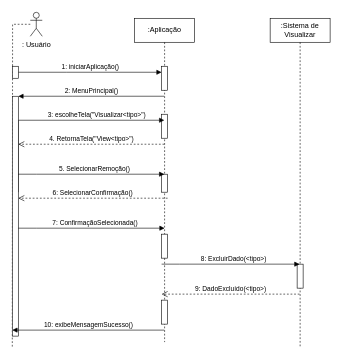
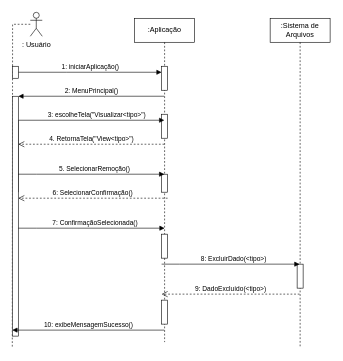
(300, 30) -> (300, 30)
